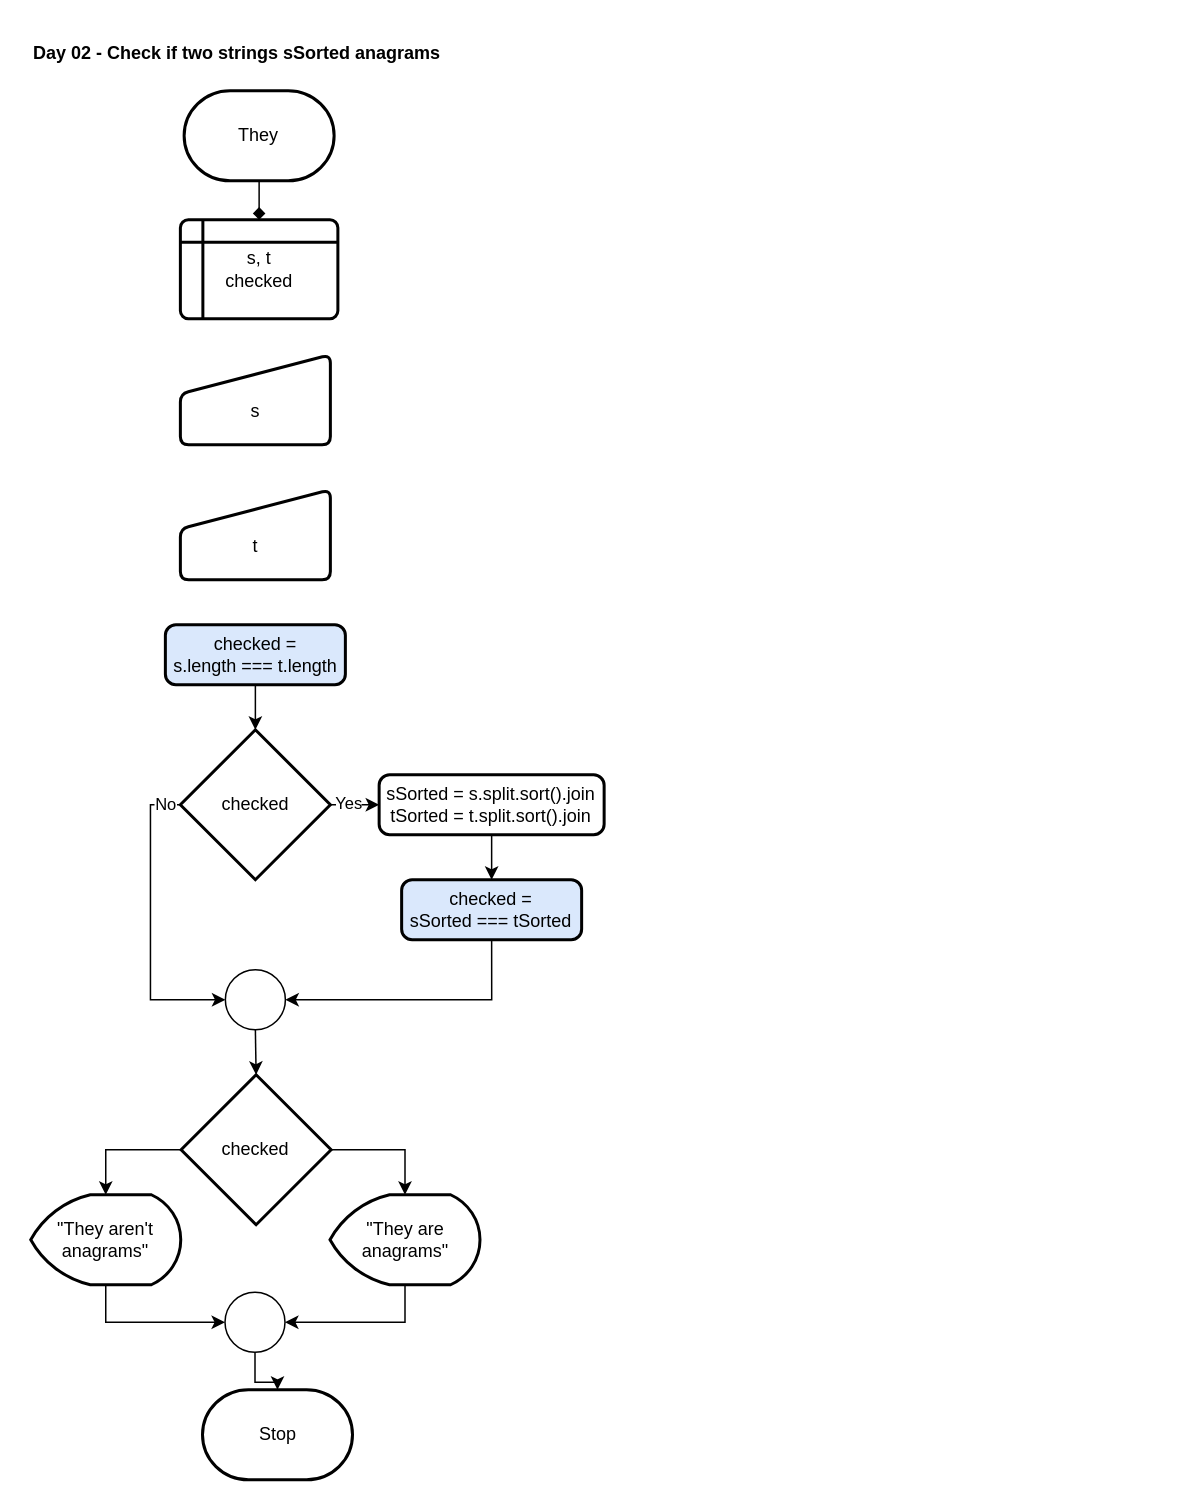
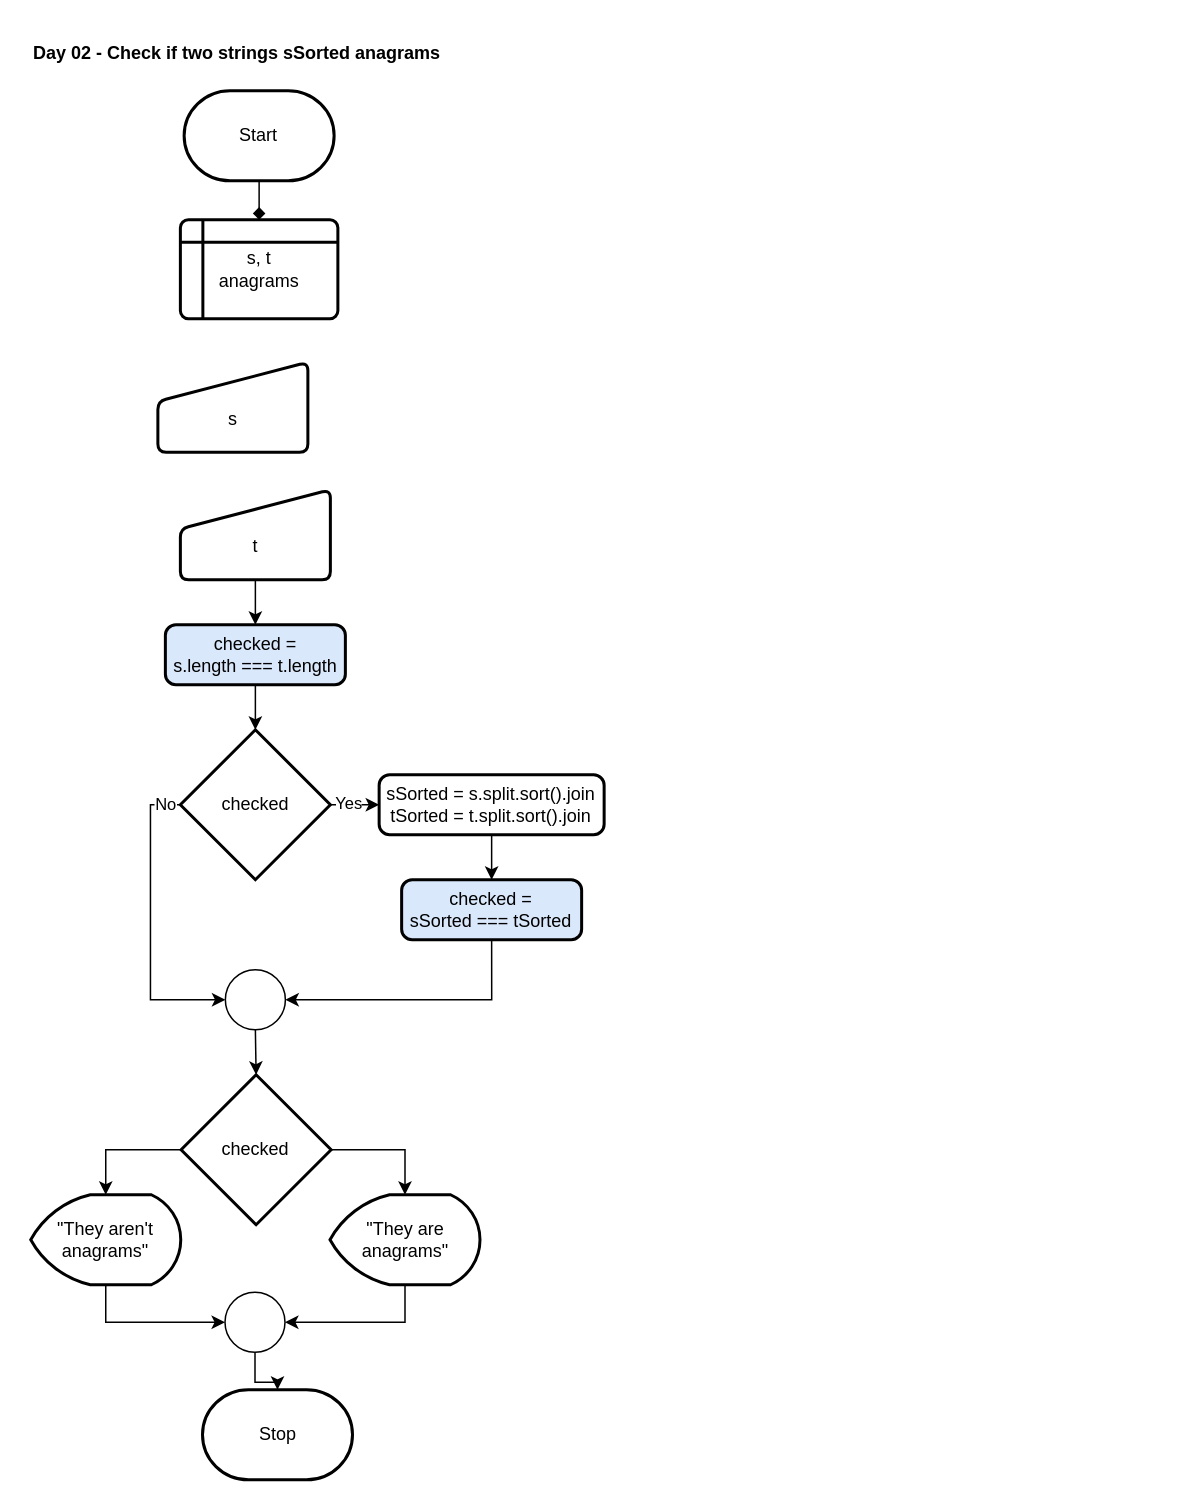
(259, 136) -> (259, 136)
(260, 269) -> (260, 269)
(255, 400) -> (233, 407)
none -> (255, 597)
